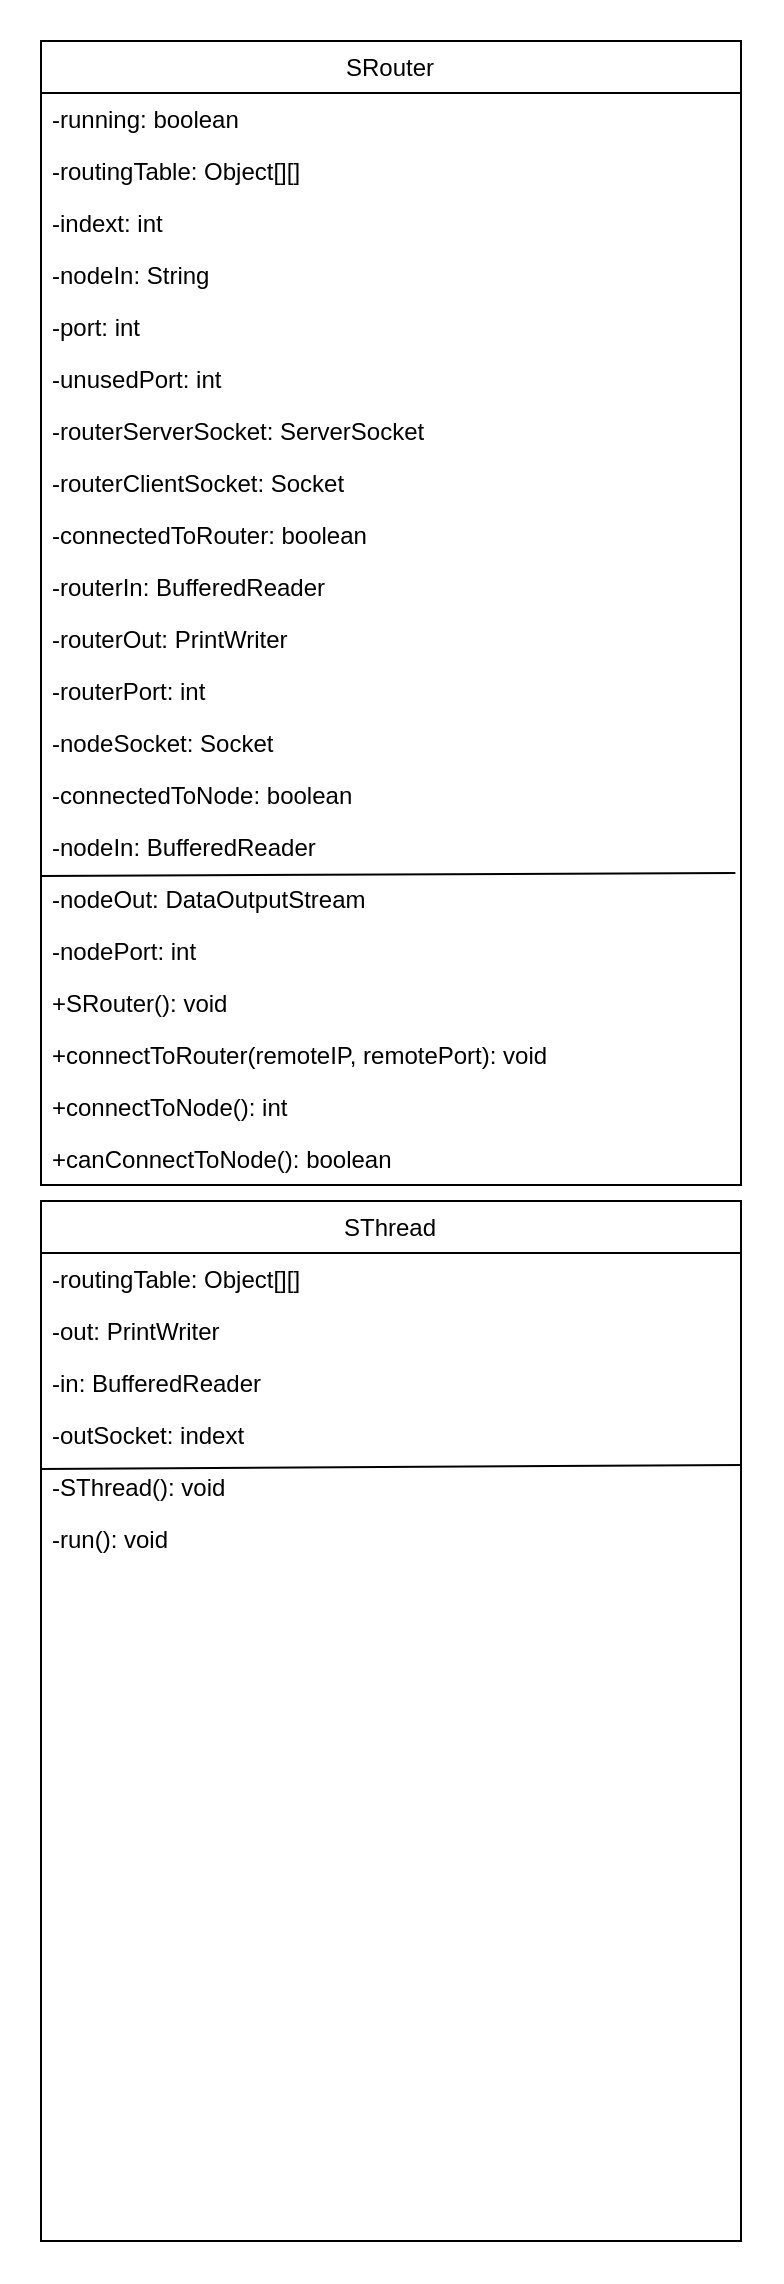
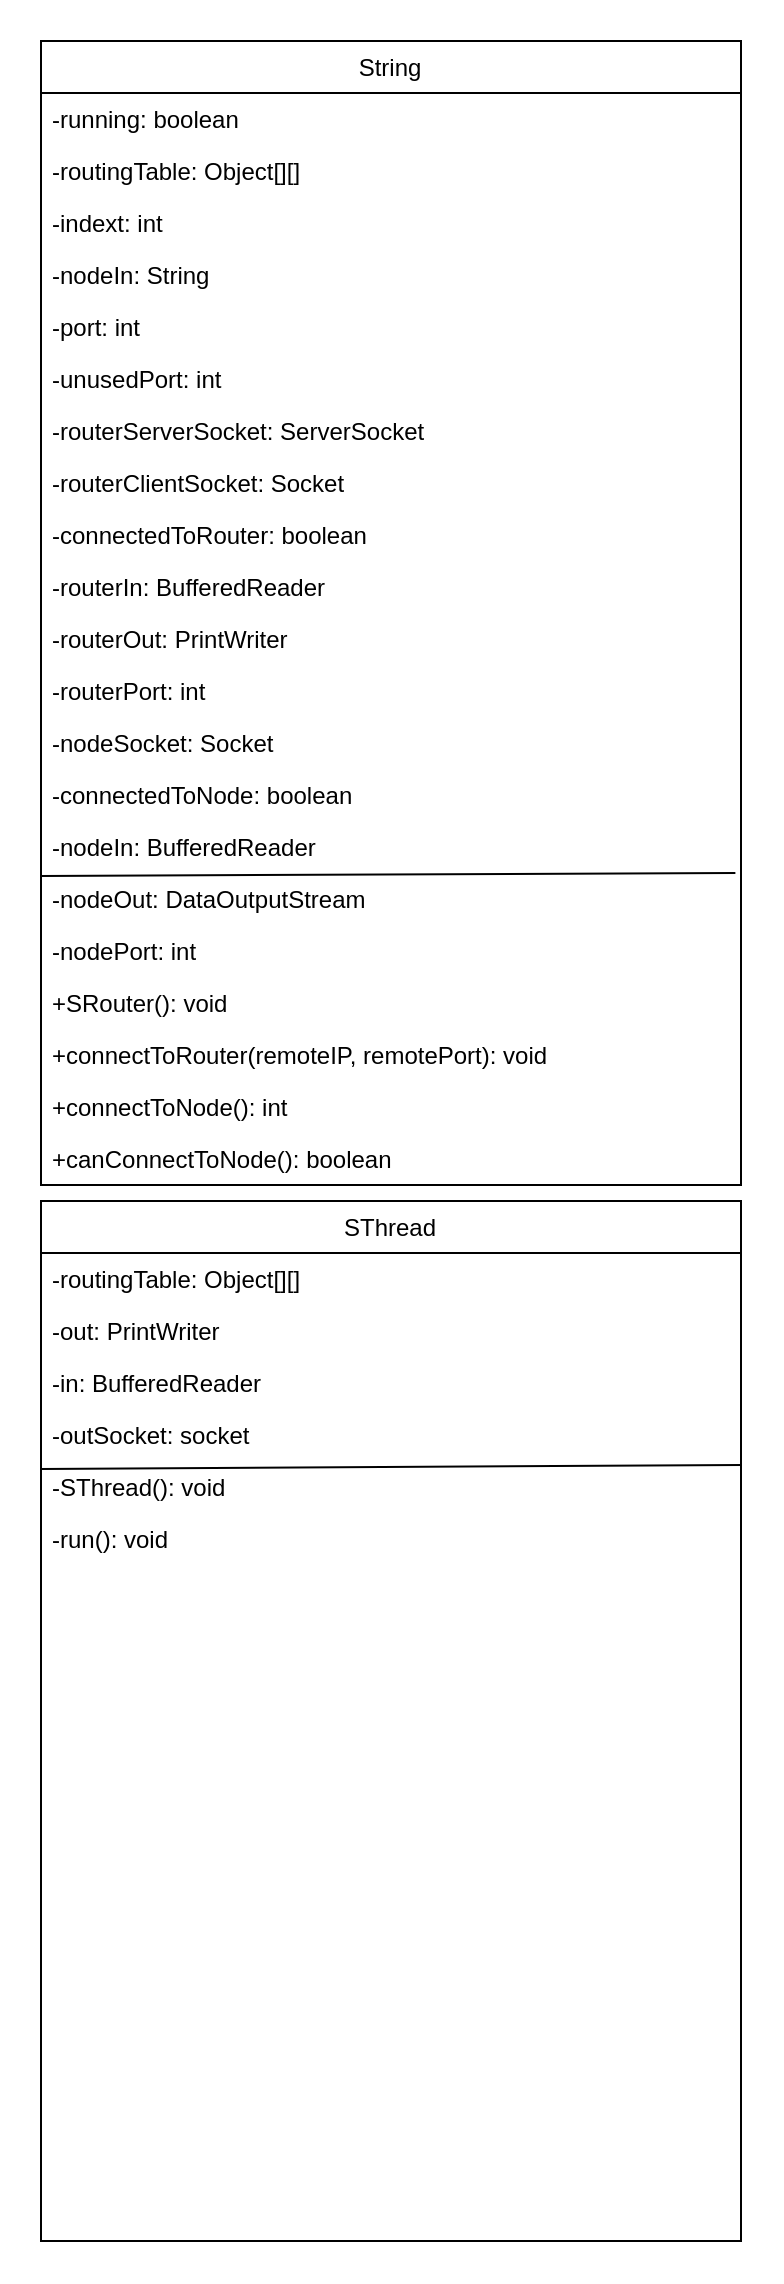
(390, 68) -> (390, 68)
(164, 1436) -> (167, 1436)
